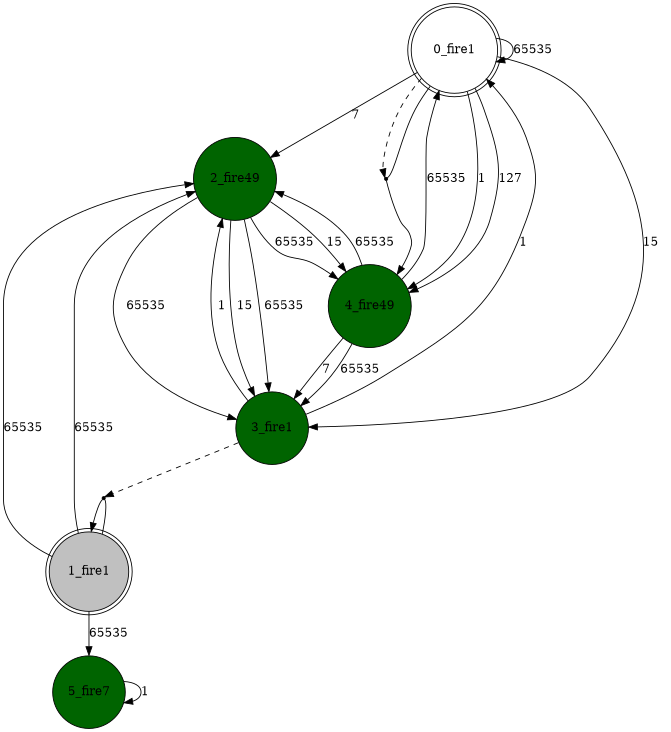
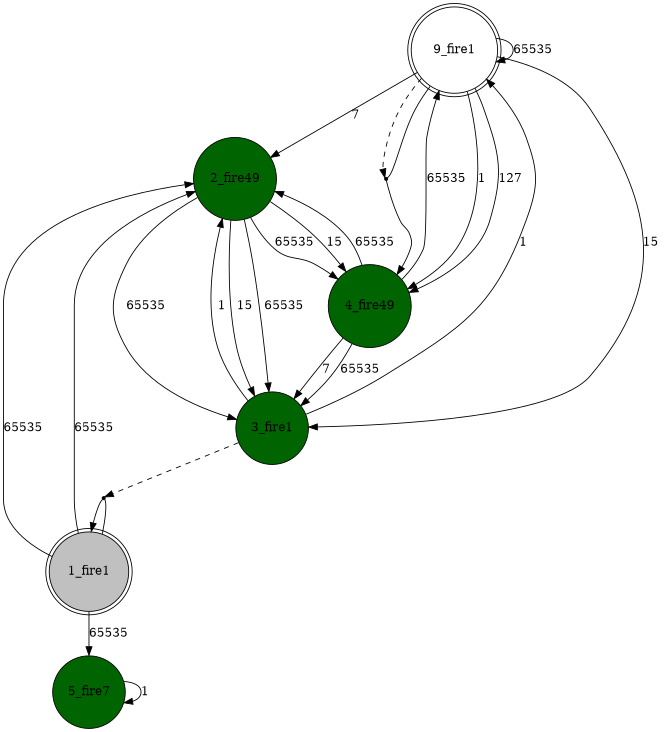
(454, 50) -> (454, 50)
